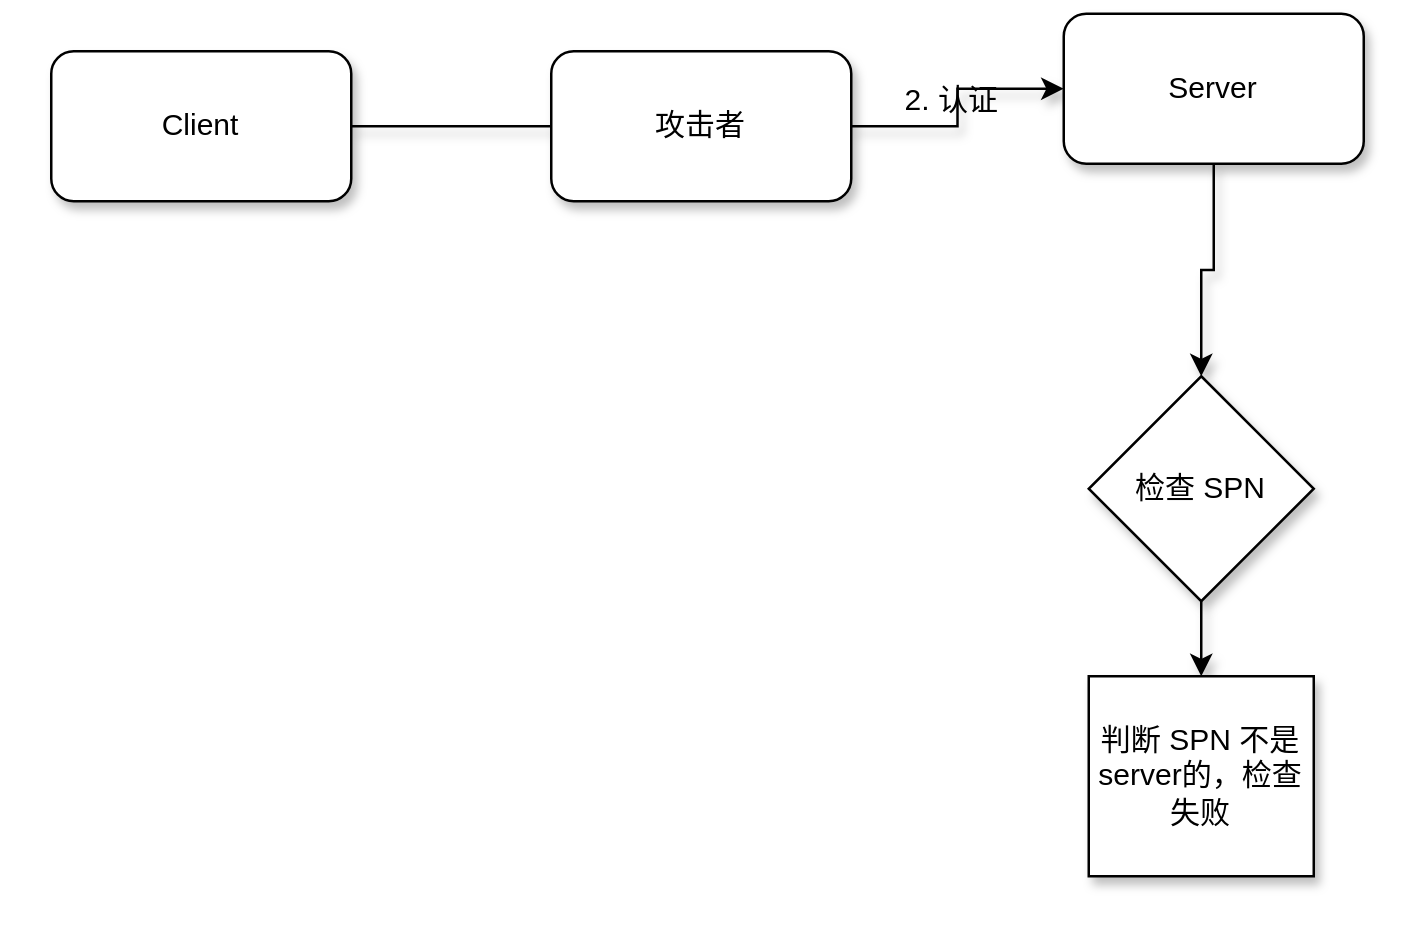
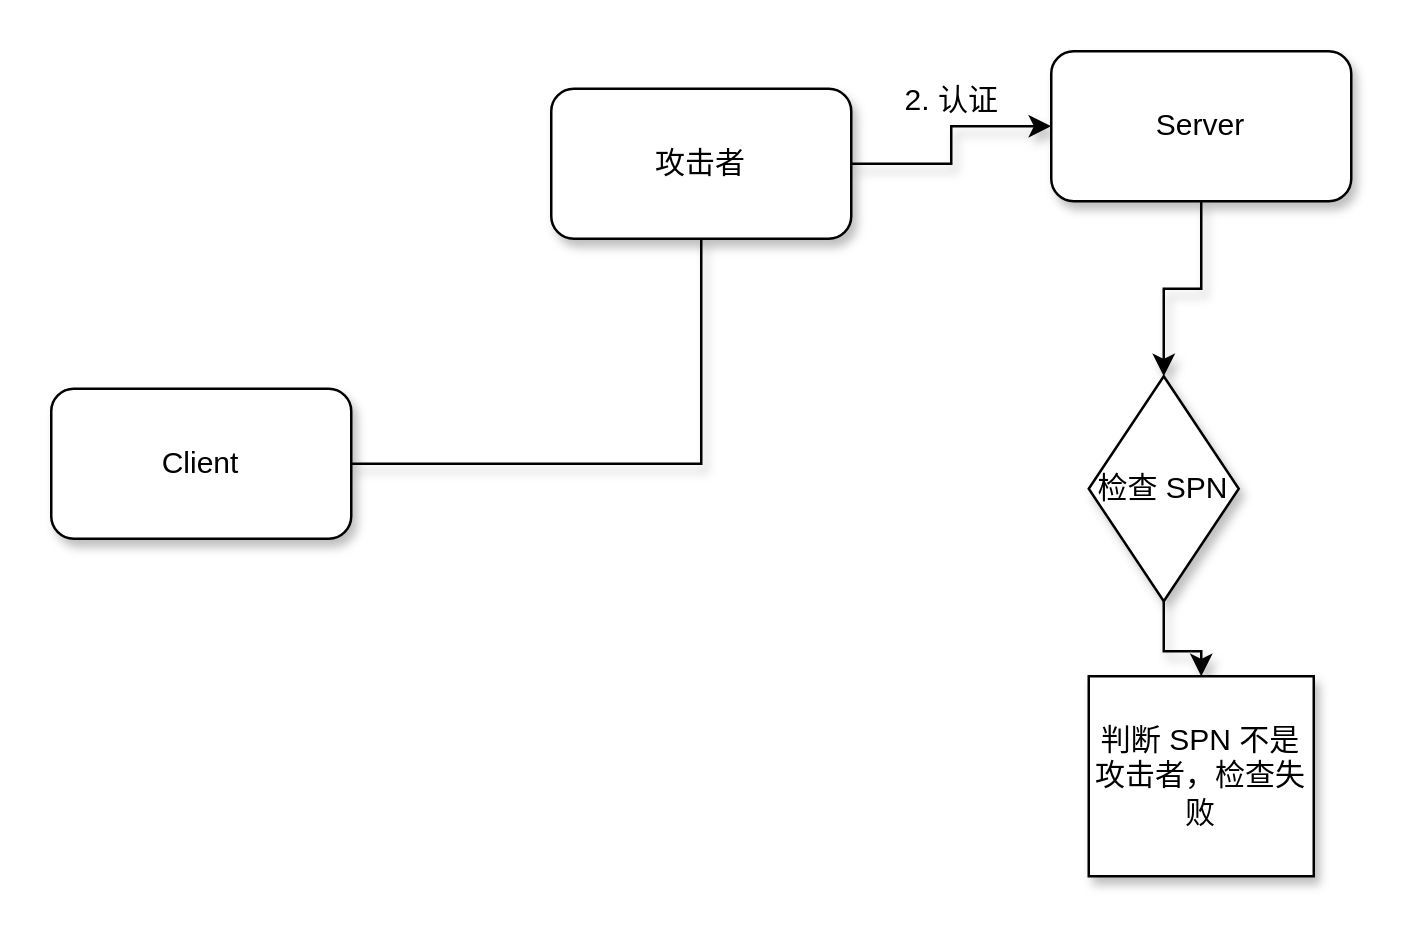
(1214, 89) -> (1201, 126)
(201, 126) -> (201, 464)
(701, 126) -> (701, 164)
(1201, 489) -> (1164, 489)
(1201, 776) -> (1201, 776)
